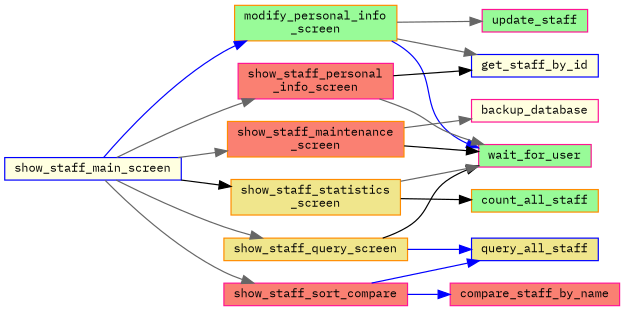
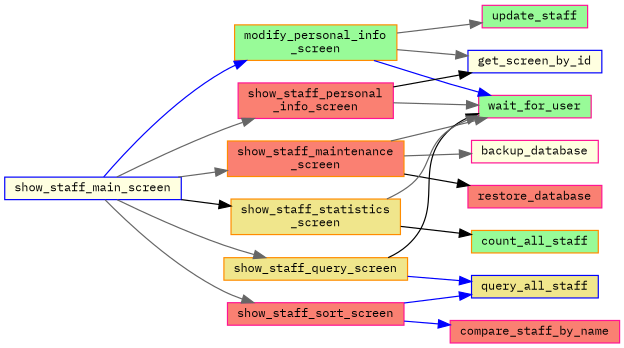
(535, 66) -> (535, 62)
(435, 148) -> (433, 131)
none -> (535, 197)
(316, 294) -> (316, 314)
